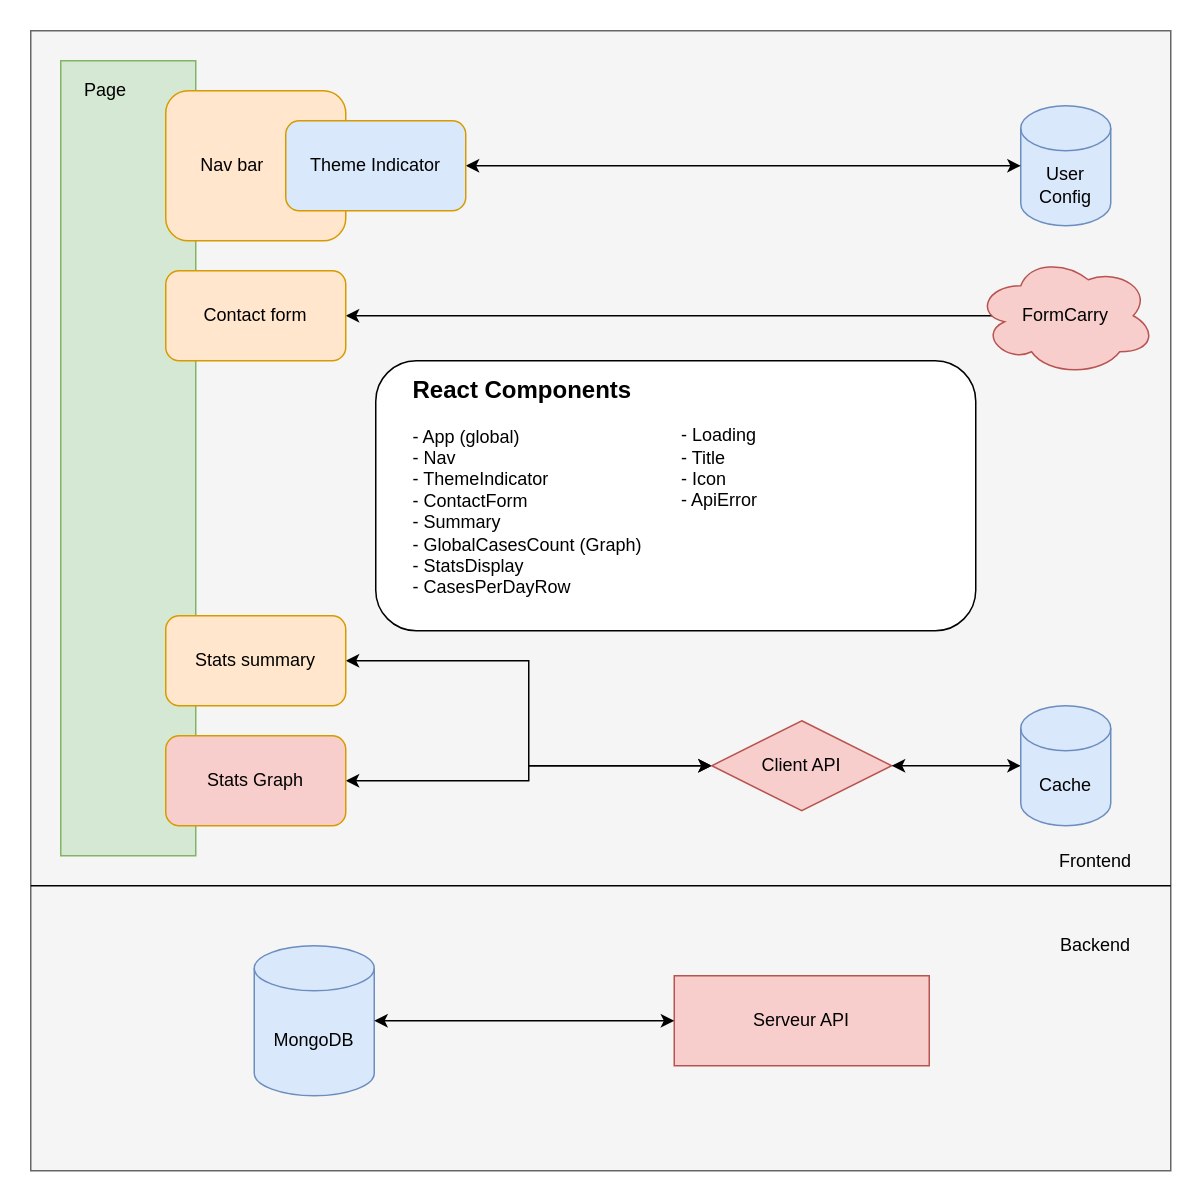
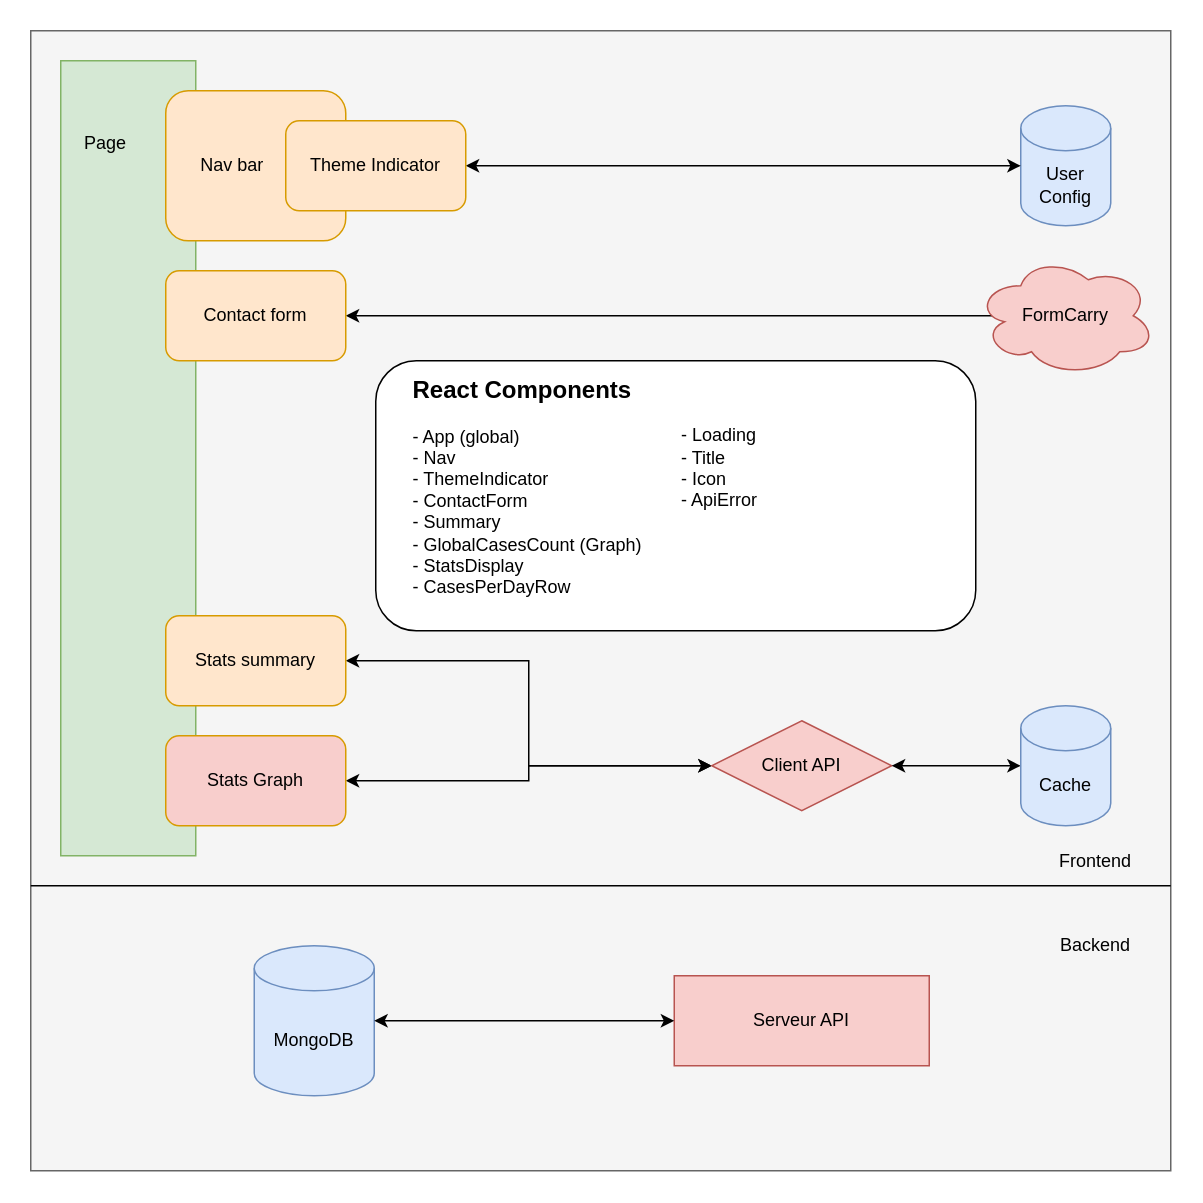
(106, 91) -> (106, 143)
(376, 166) -> (376, 166)
